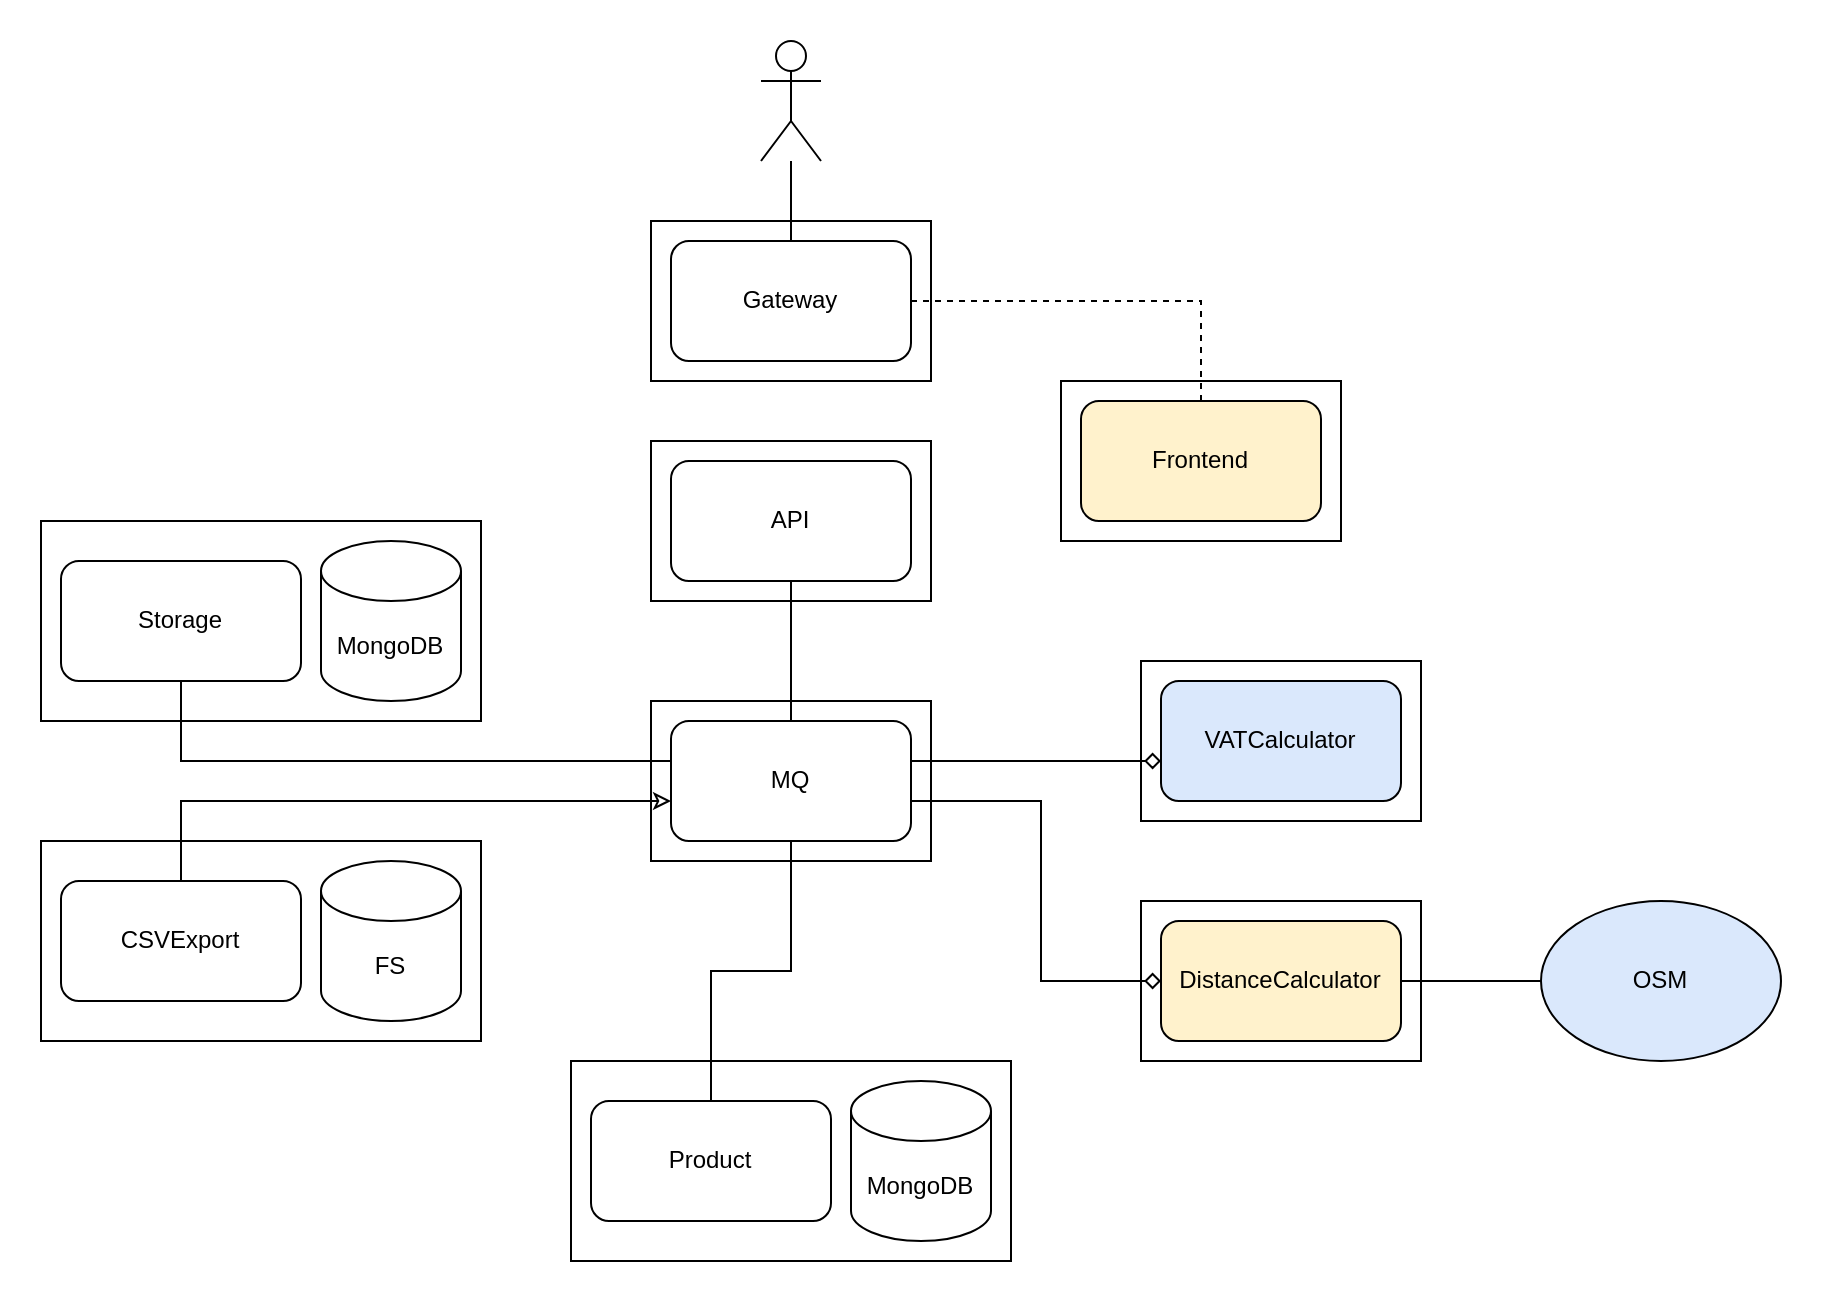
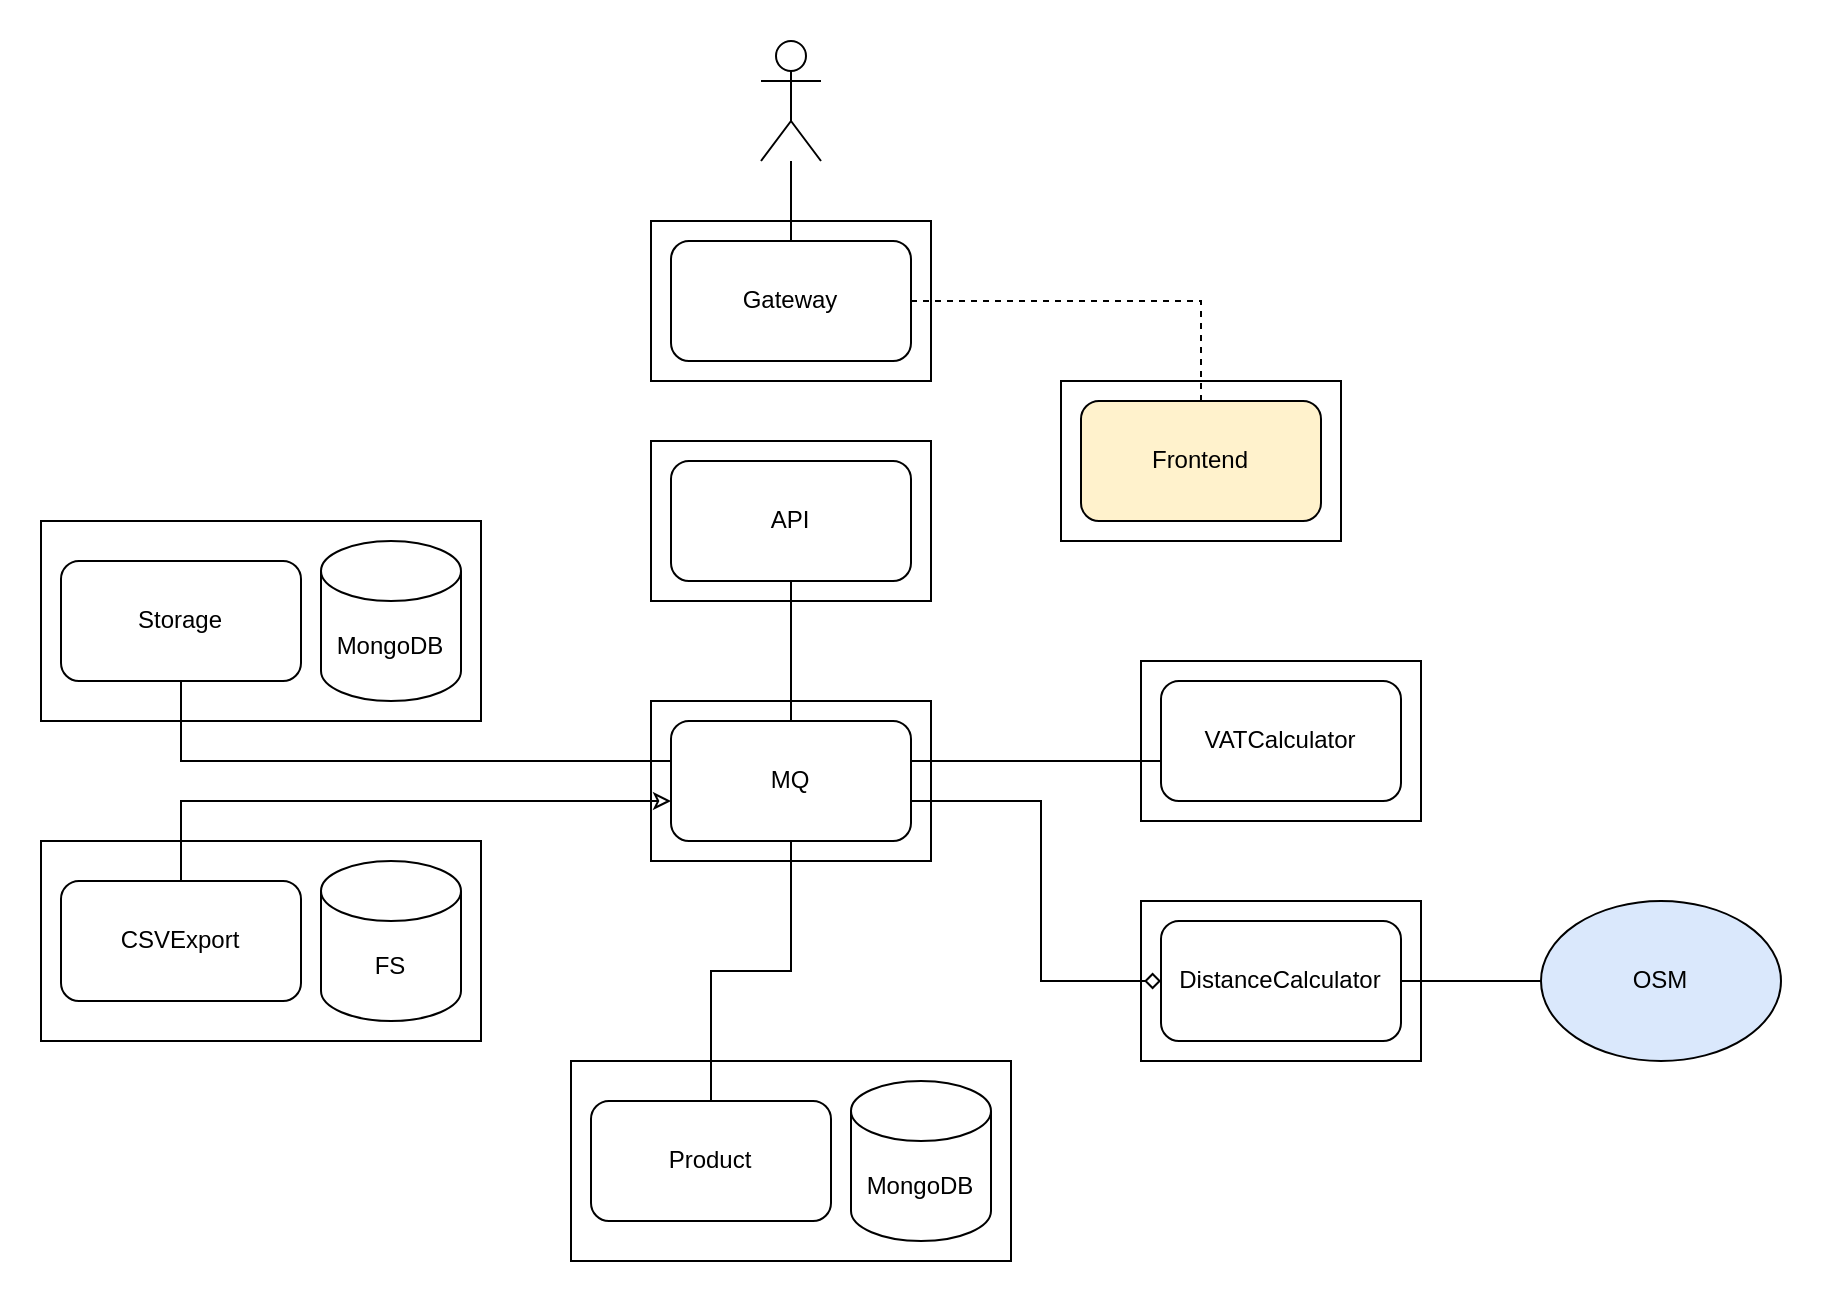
(1281, 741) -> (1281, 741)
(1145, 761) -> (1152, 761)
(1281, 981) -> (1281, 981)
